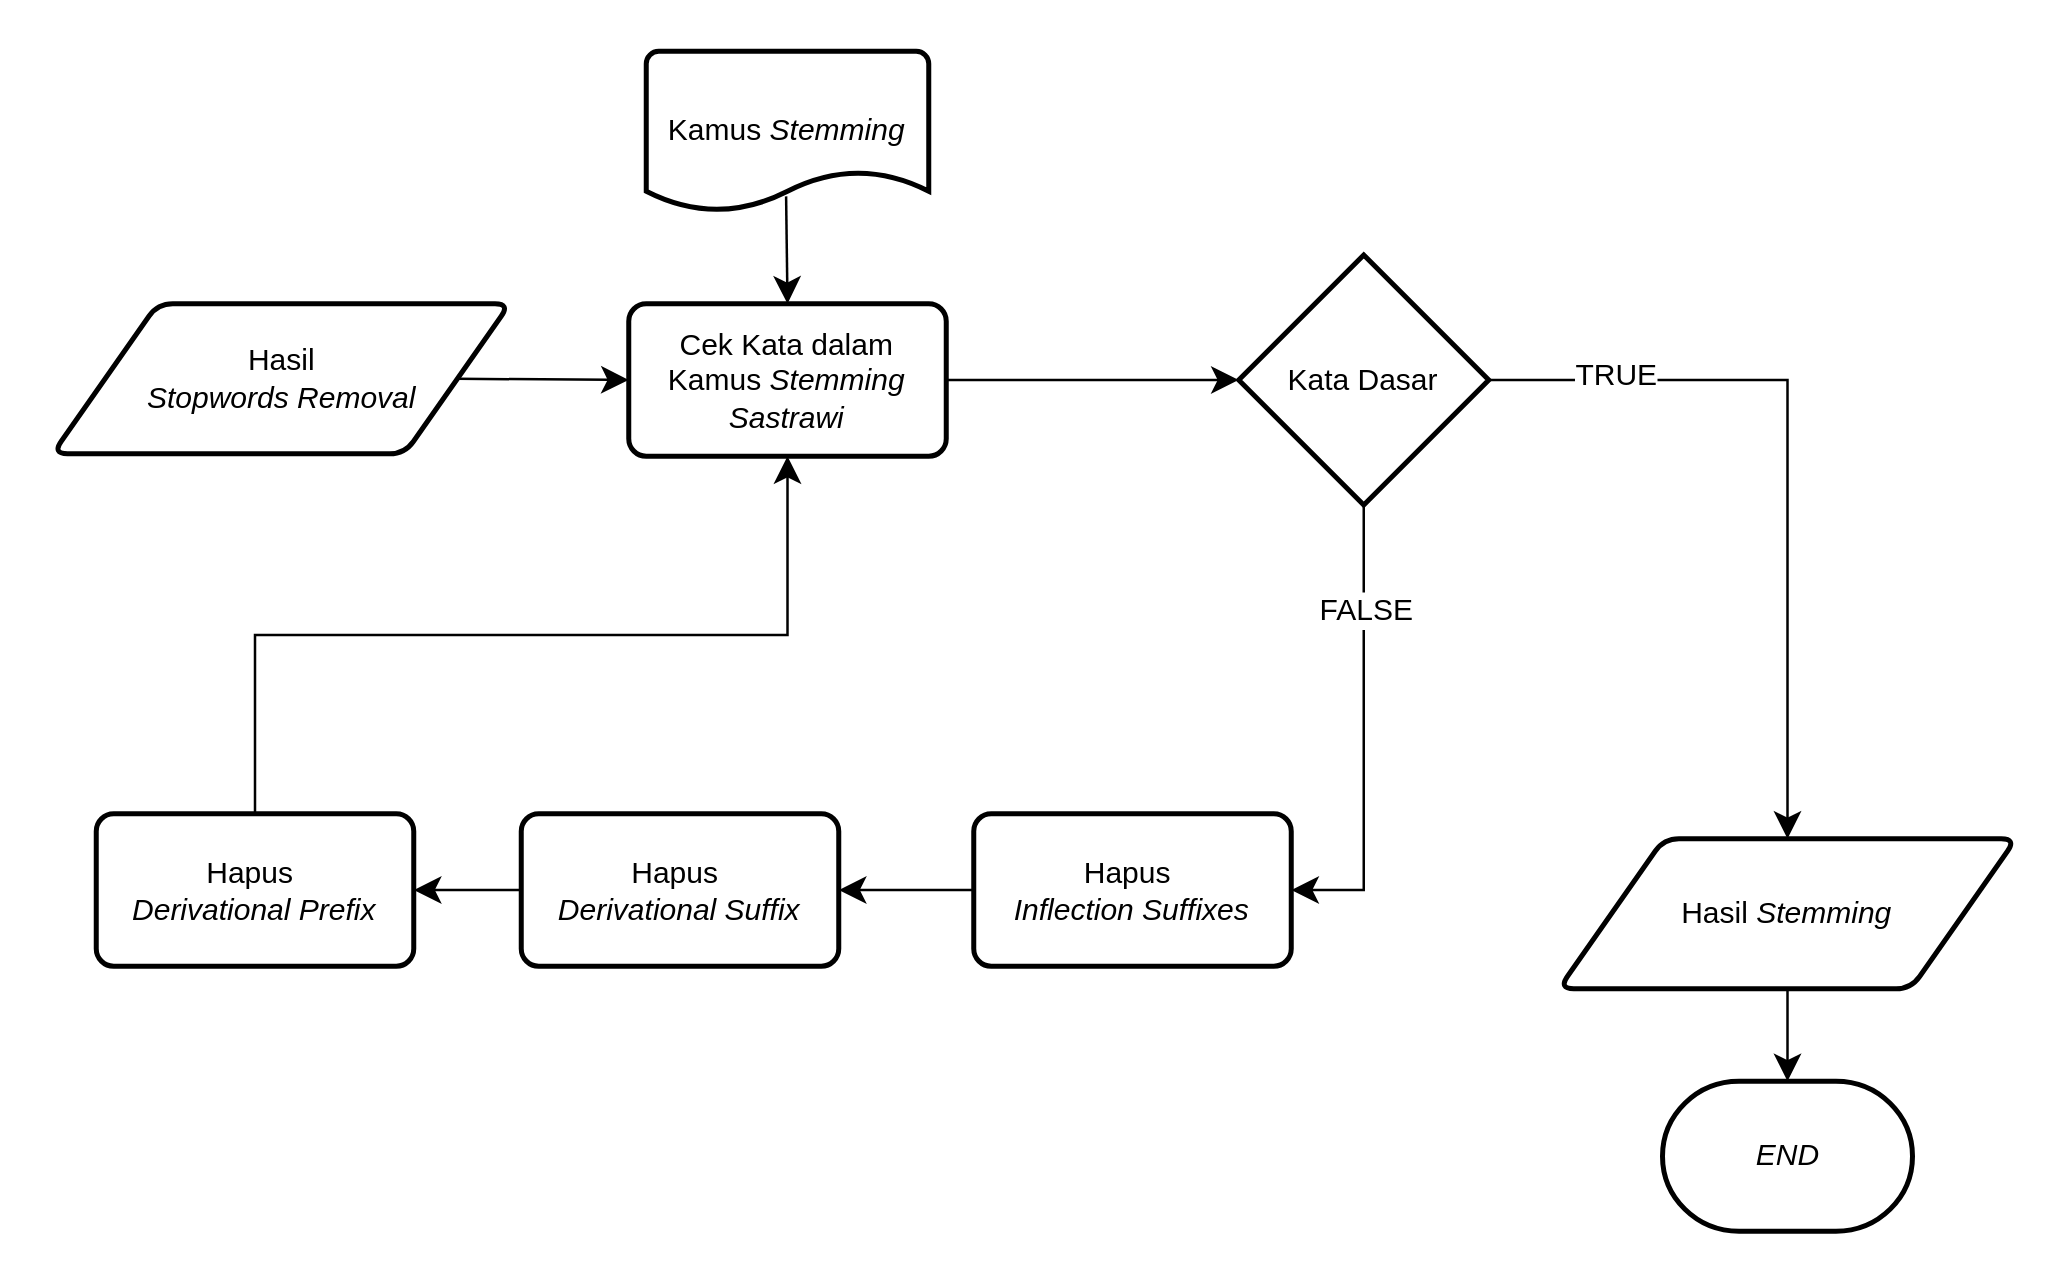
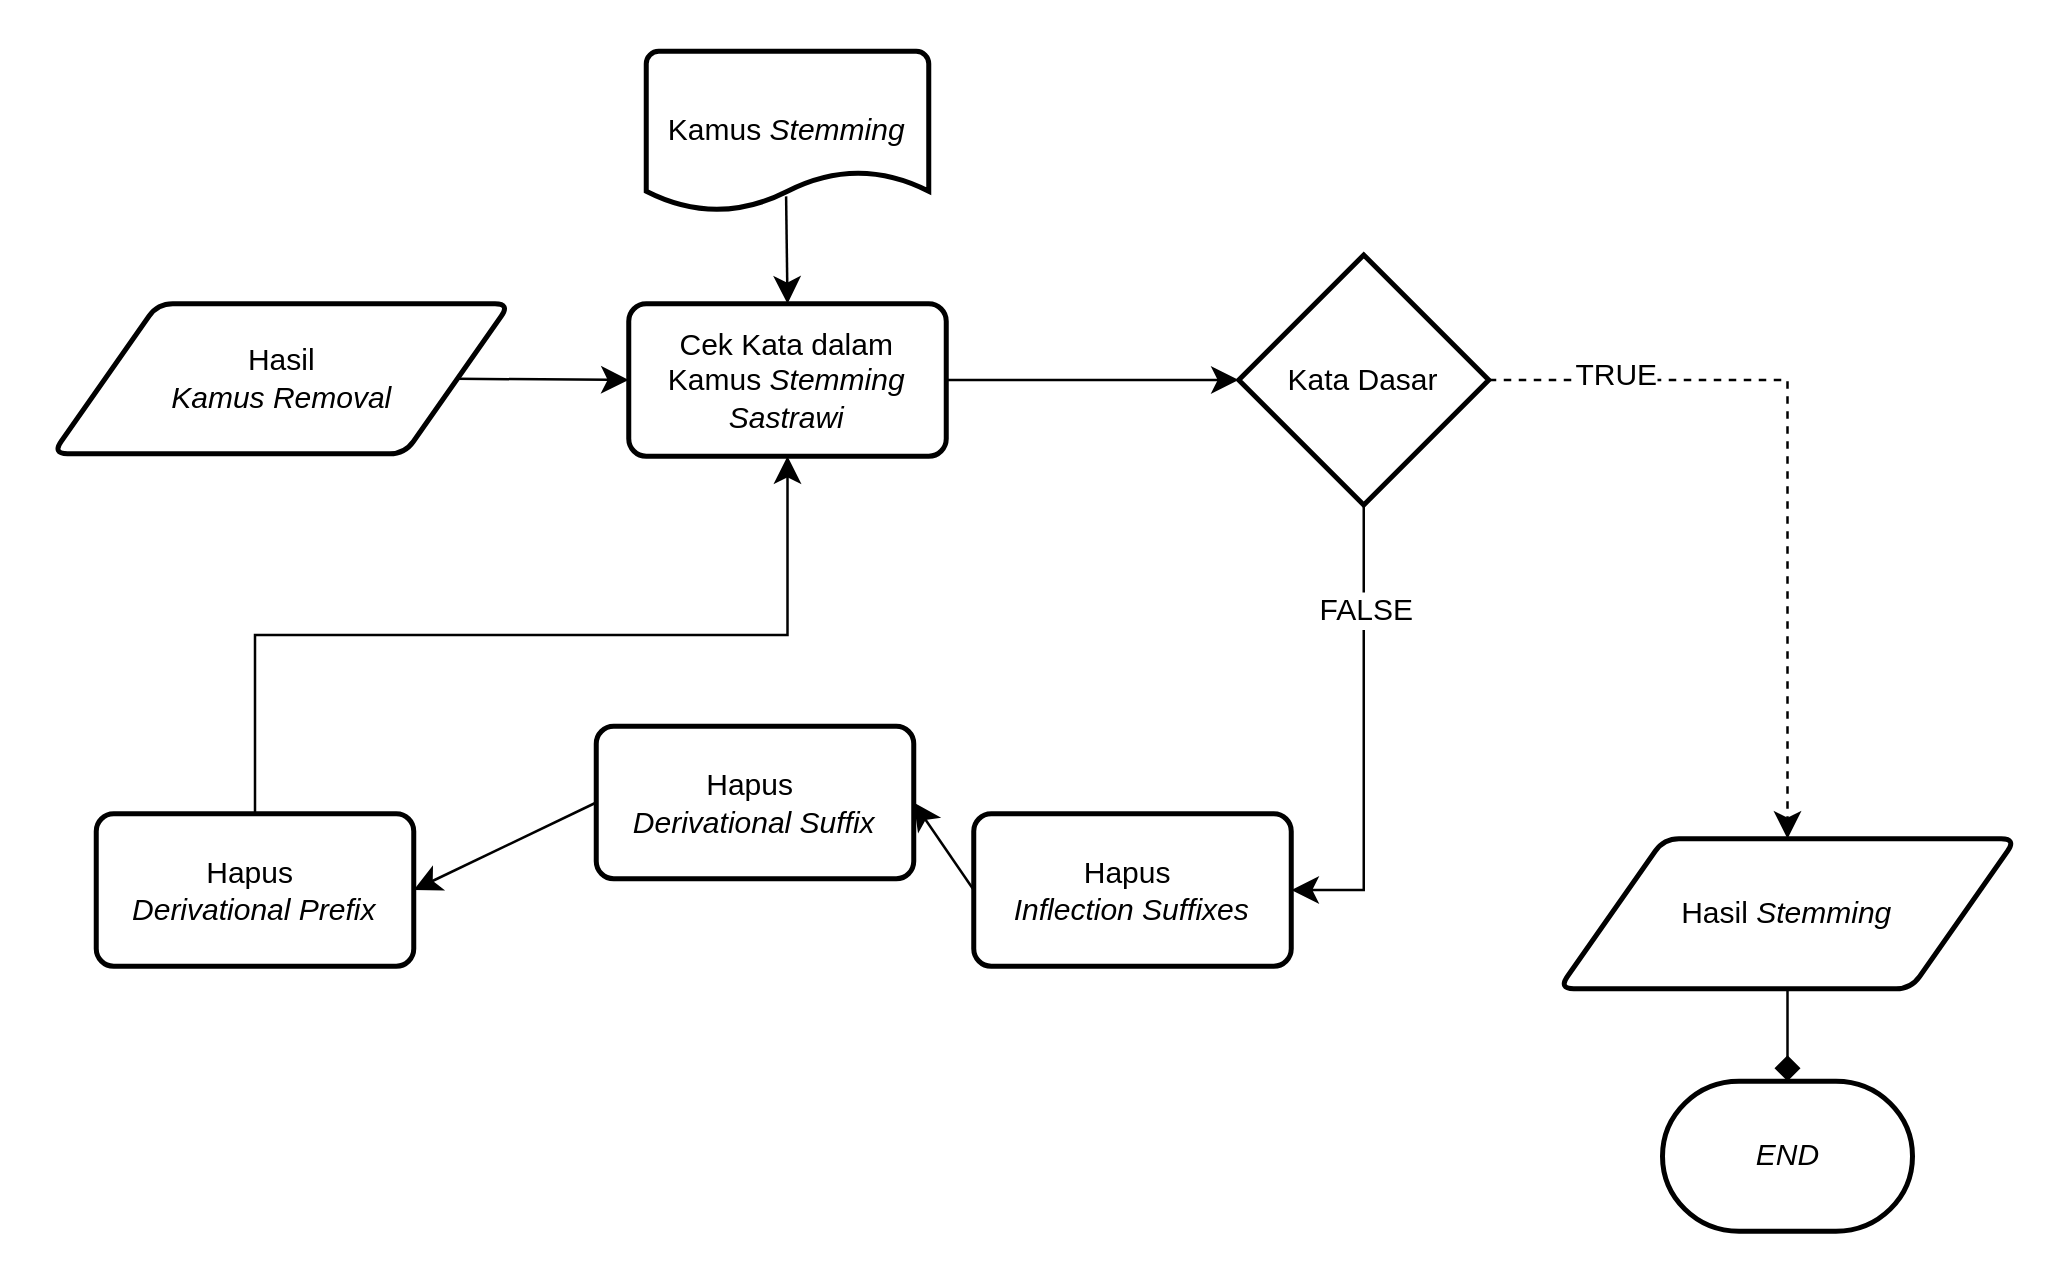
(283, 379) -> (283, 379)
(1788, 532) -> (1788, 532)
(680, 890) -> (755, 803)
(1788, 1057) -> (1788, 1056)
